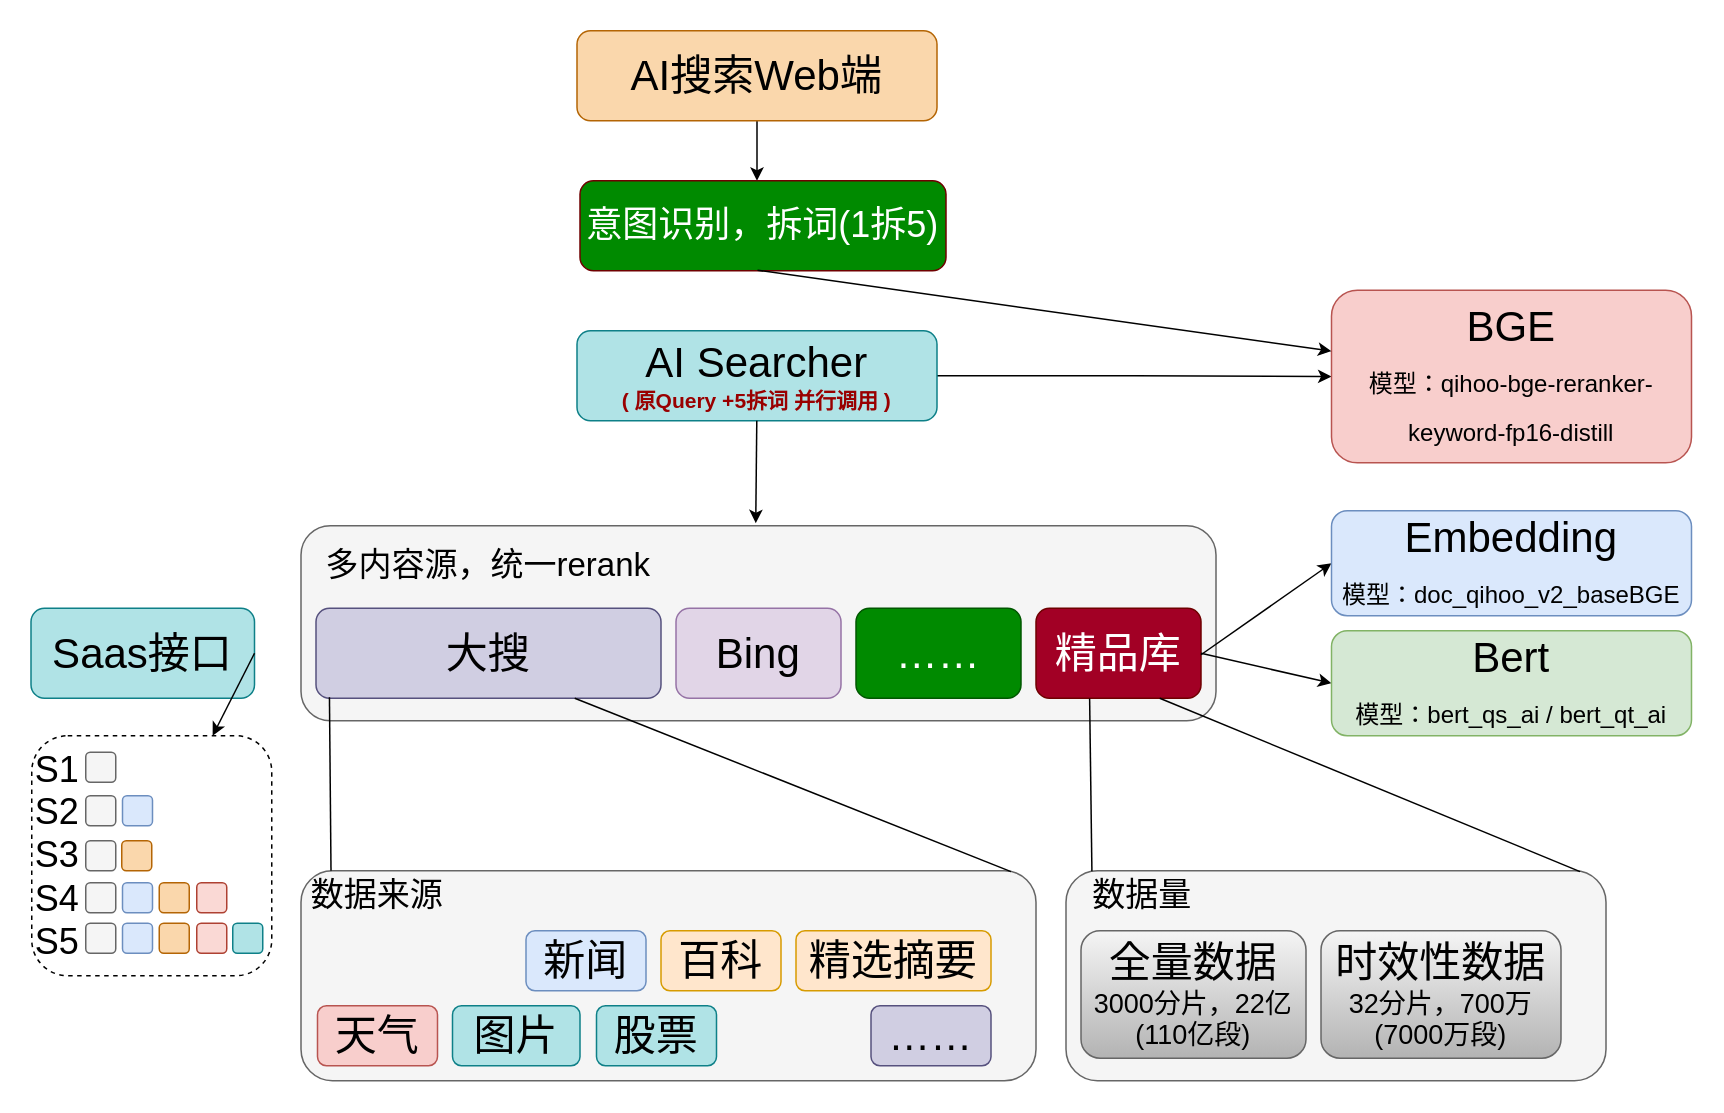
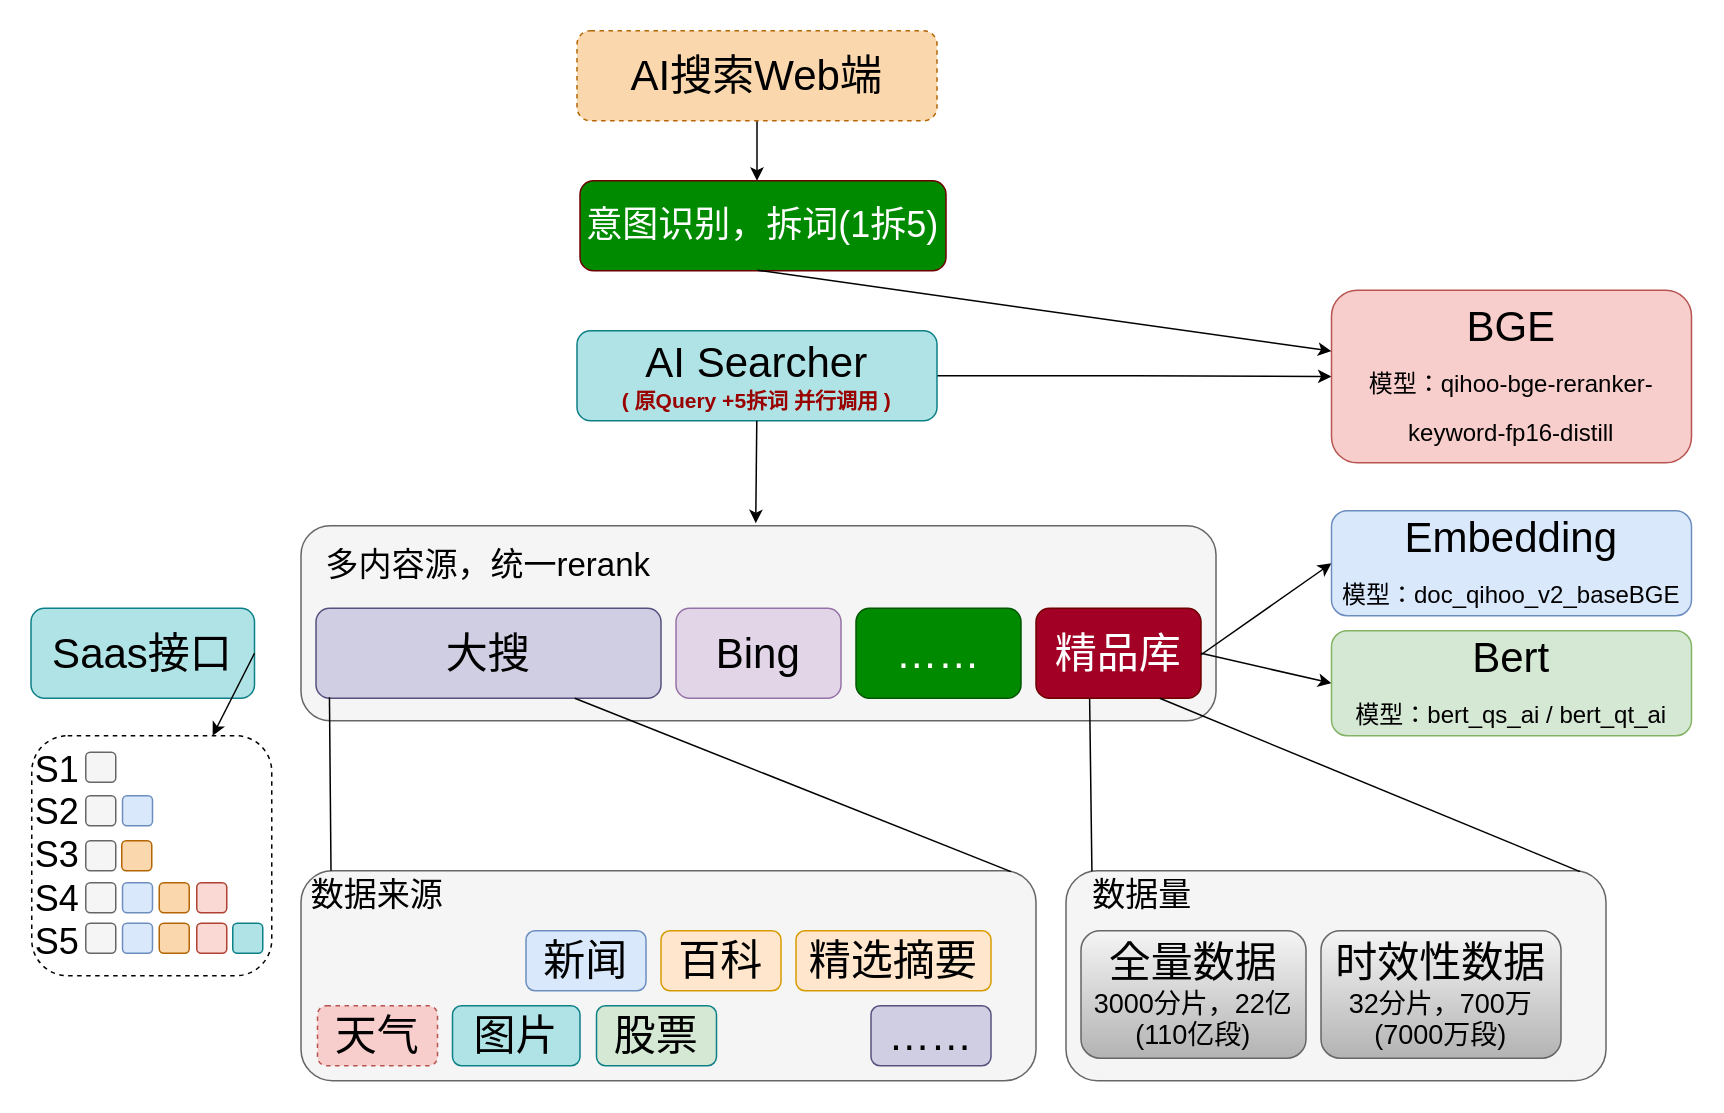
(757, 76) -> (757, 76)
(377, 1036) -> (377, 1036)
(656, 1036) -> (656, 1036)
